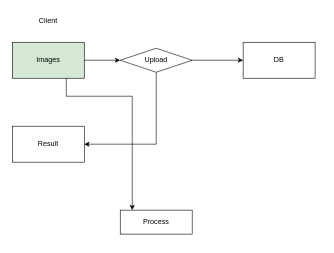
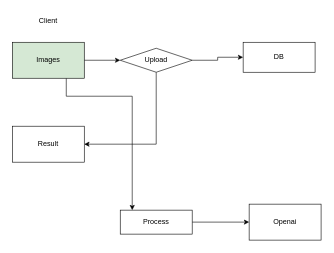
(279, 60) -> (279, 57)
none -> (243, 222)
none -> (285, 222)
